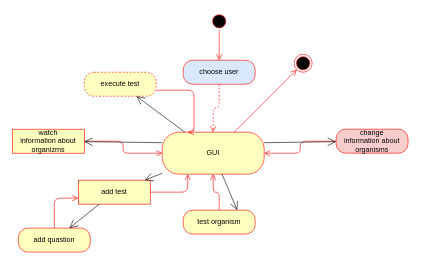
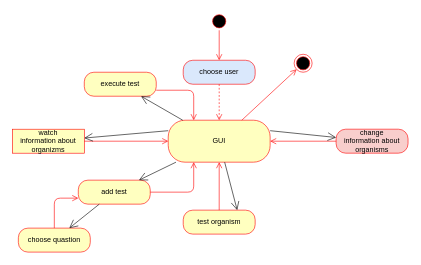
(120, 84) -> (120, 84)
(213, 153) -> (219, 141)
(114, 192) -> (114, 192)
(54, 240) -> (54, 240)
